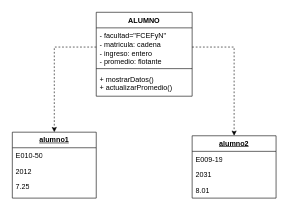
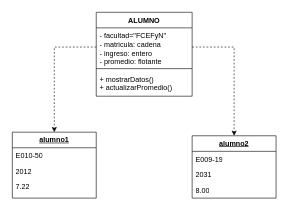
(23, 188) -> (23, 188)
(203, 191) -> (203, 191)
